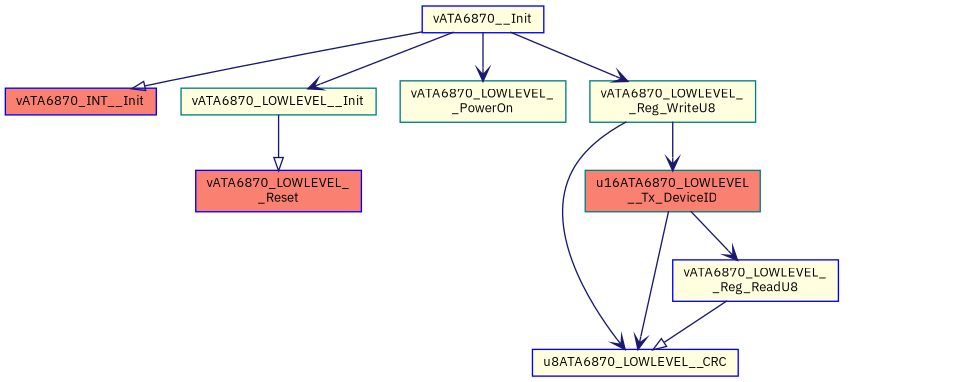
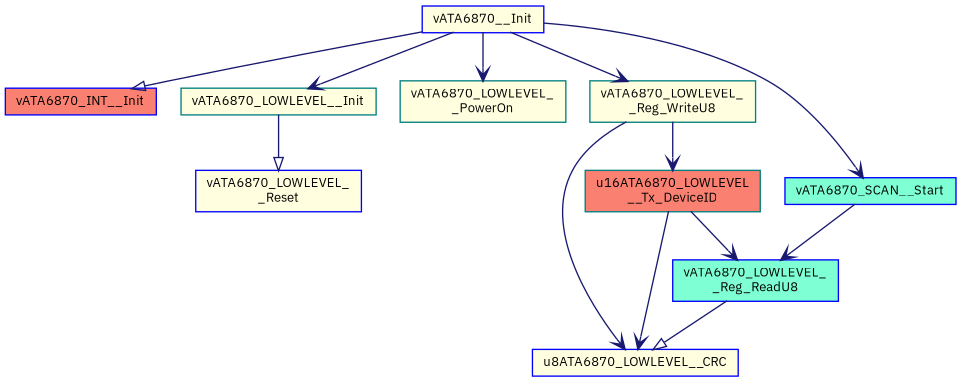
(279, 191) -> (279, 191)
none -> (870, 191)
(756, 281) -> (756, 281)
